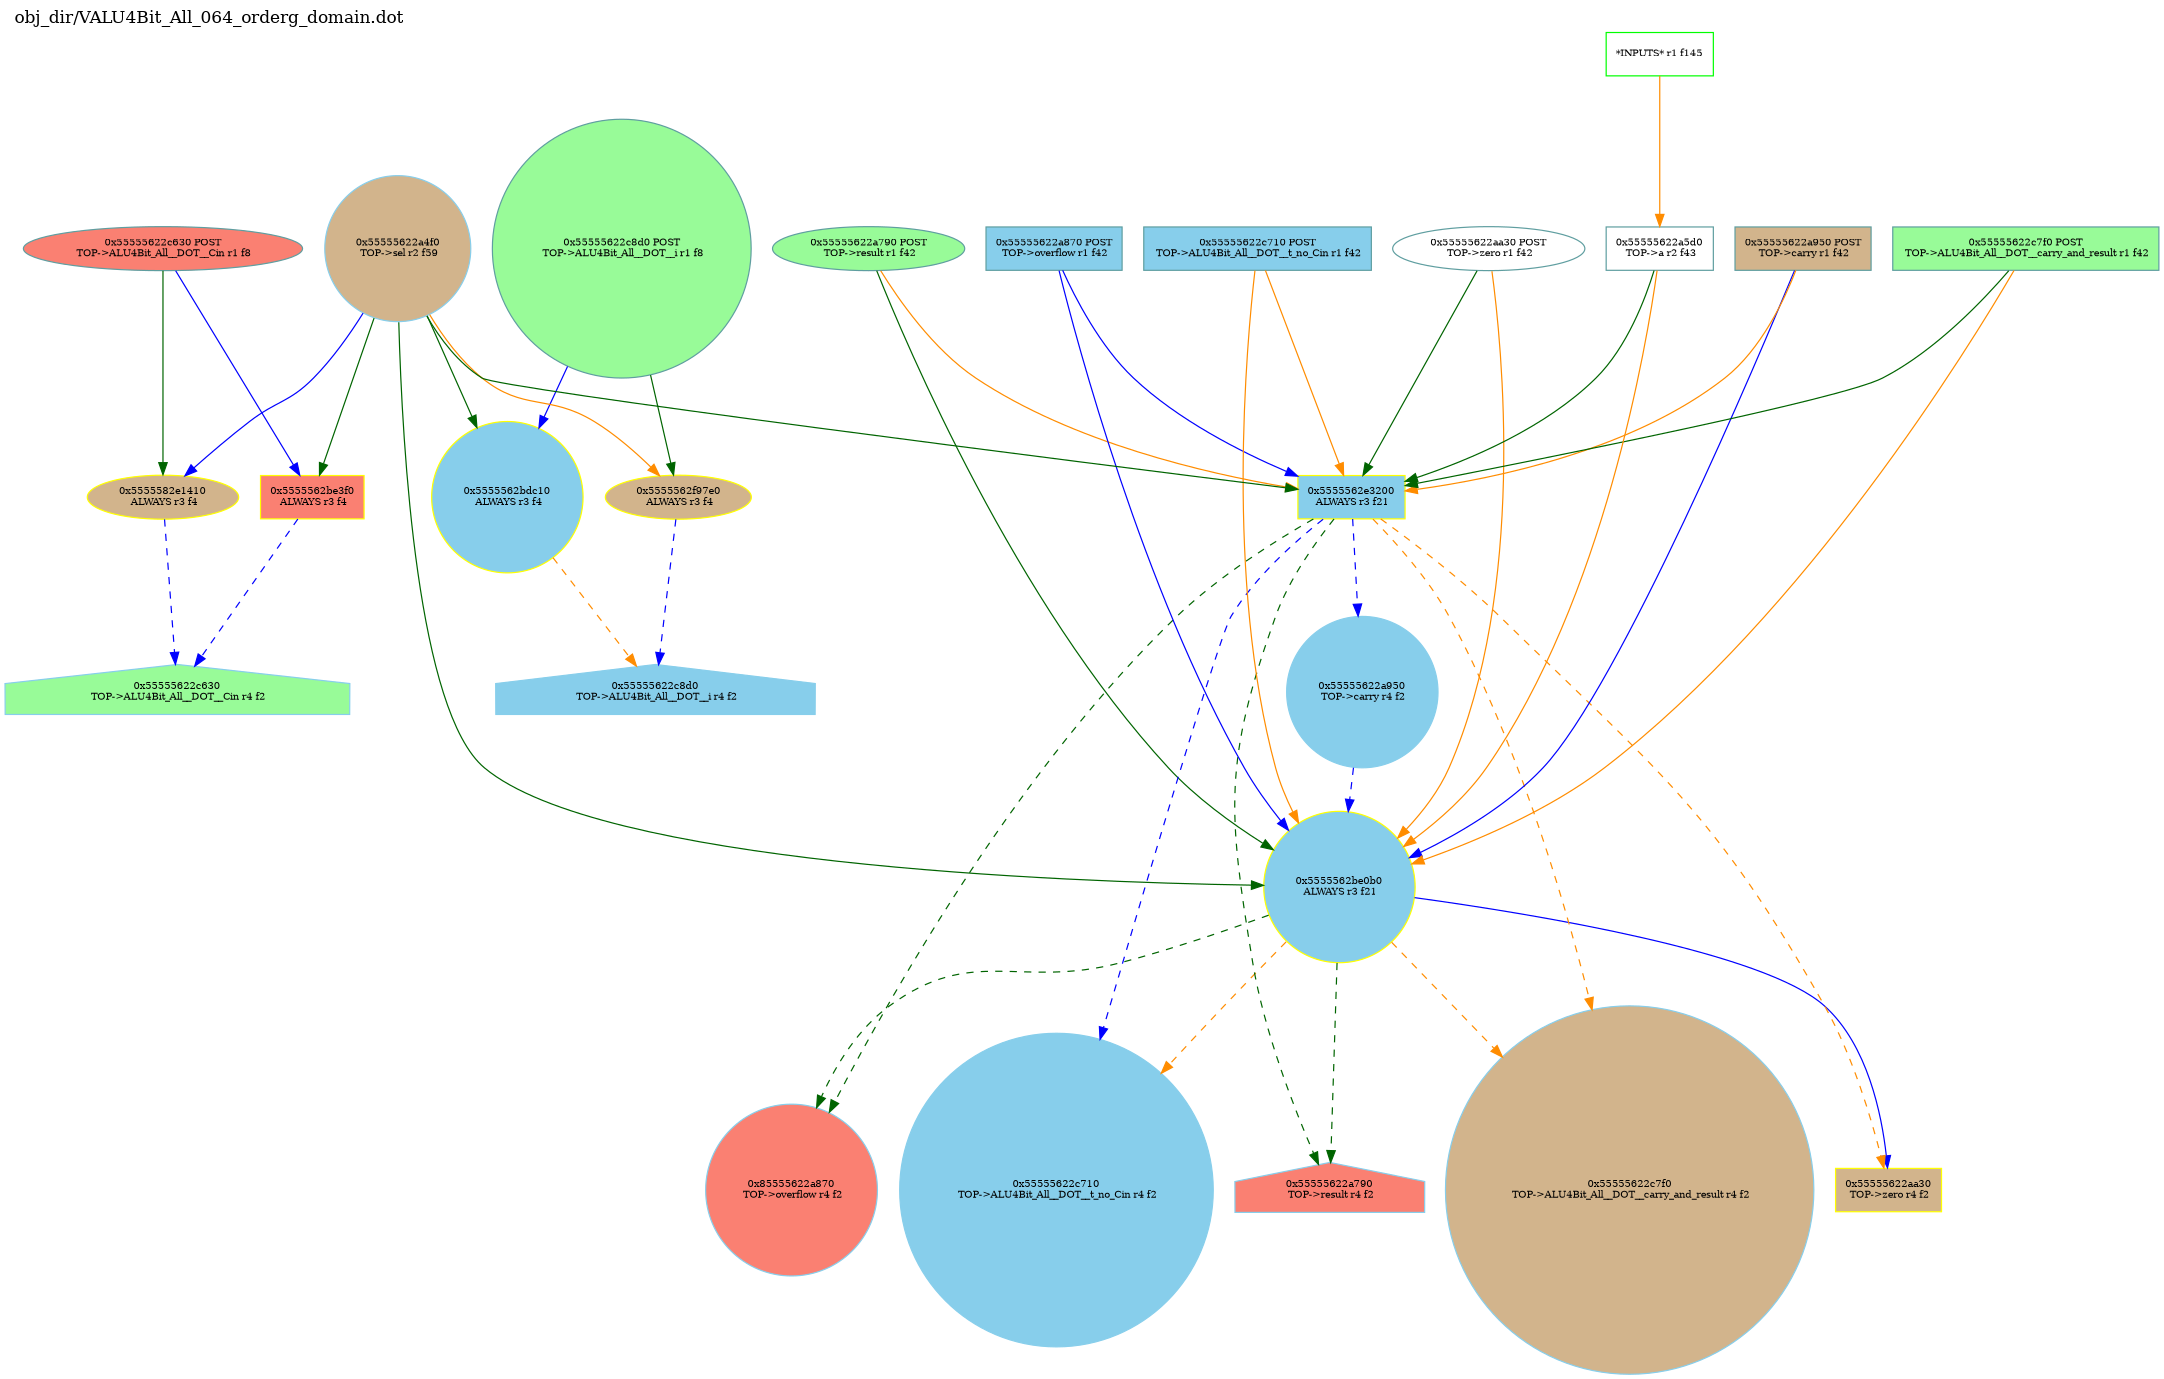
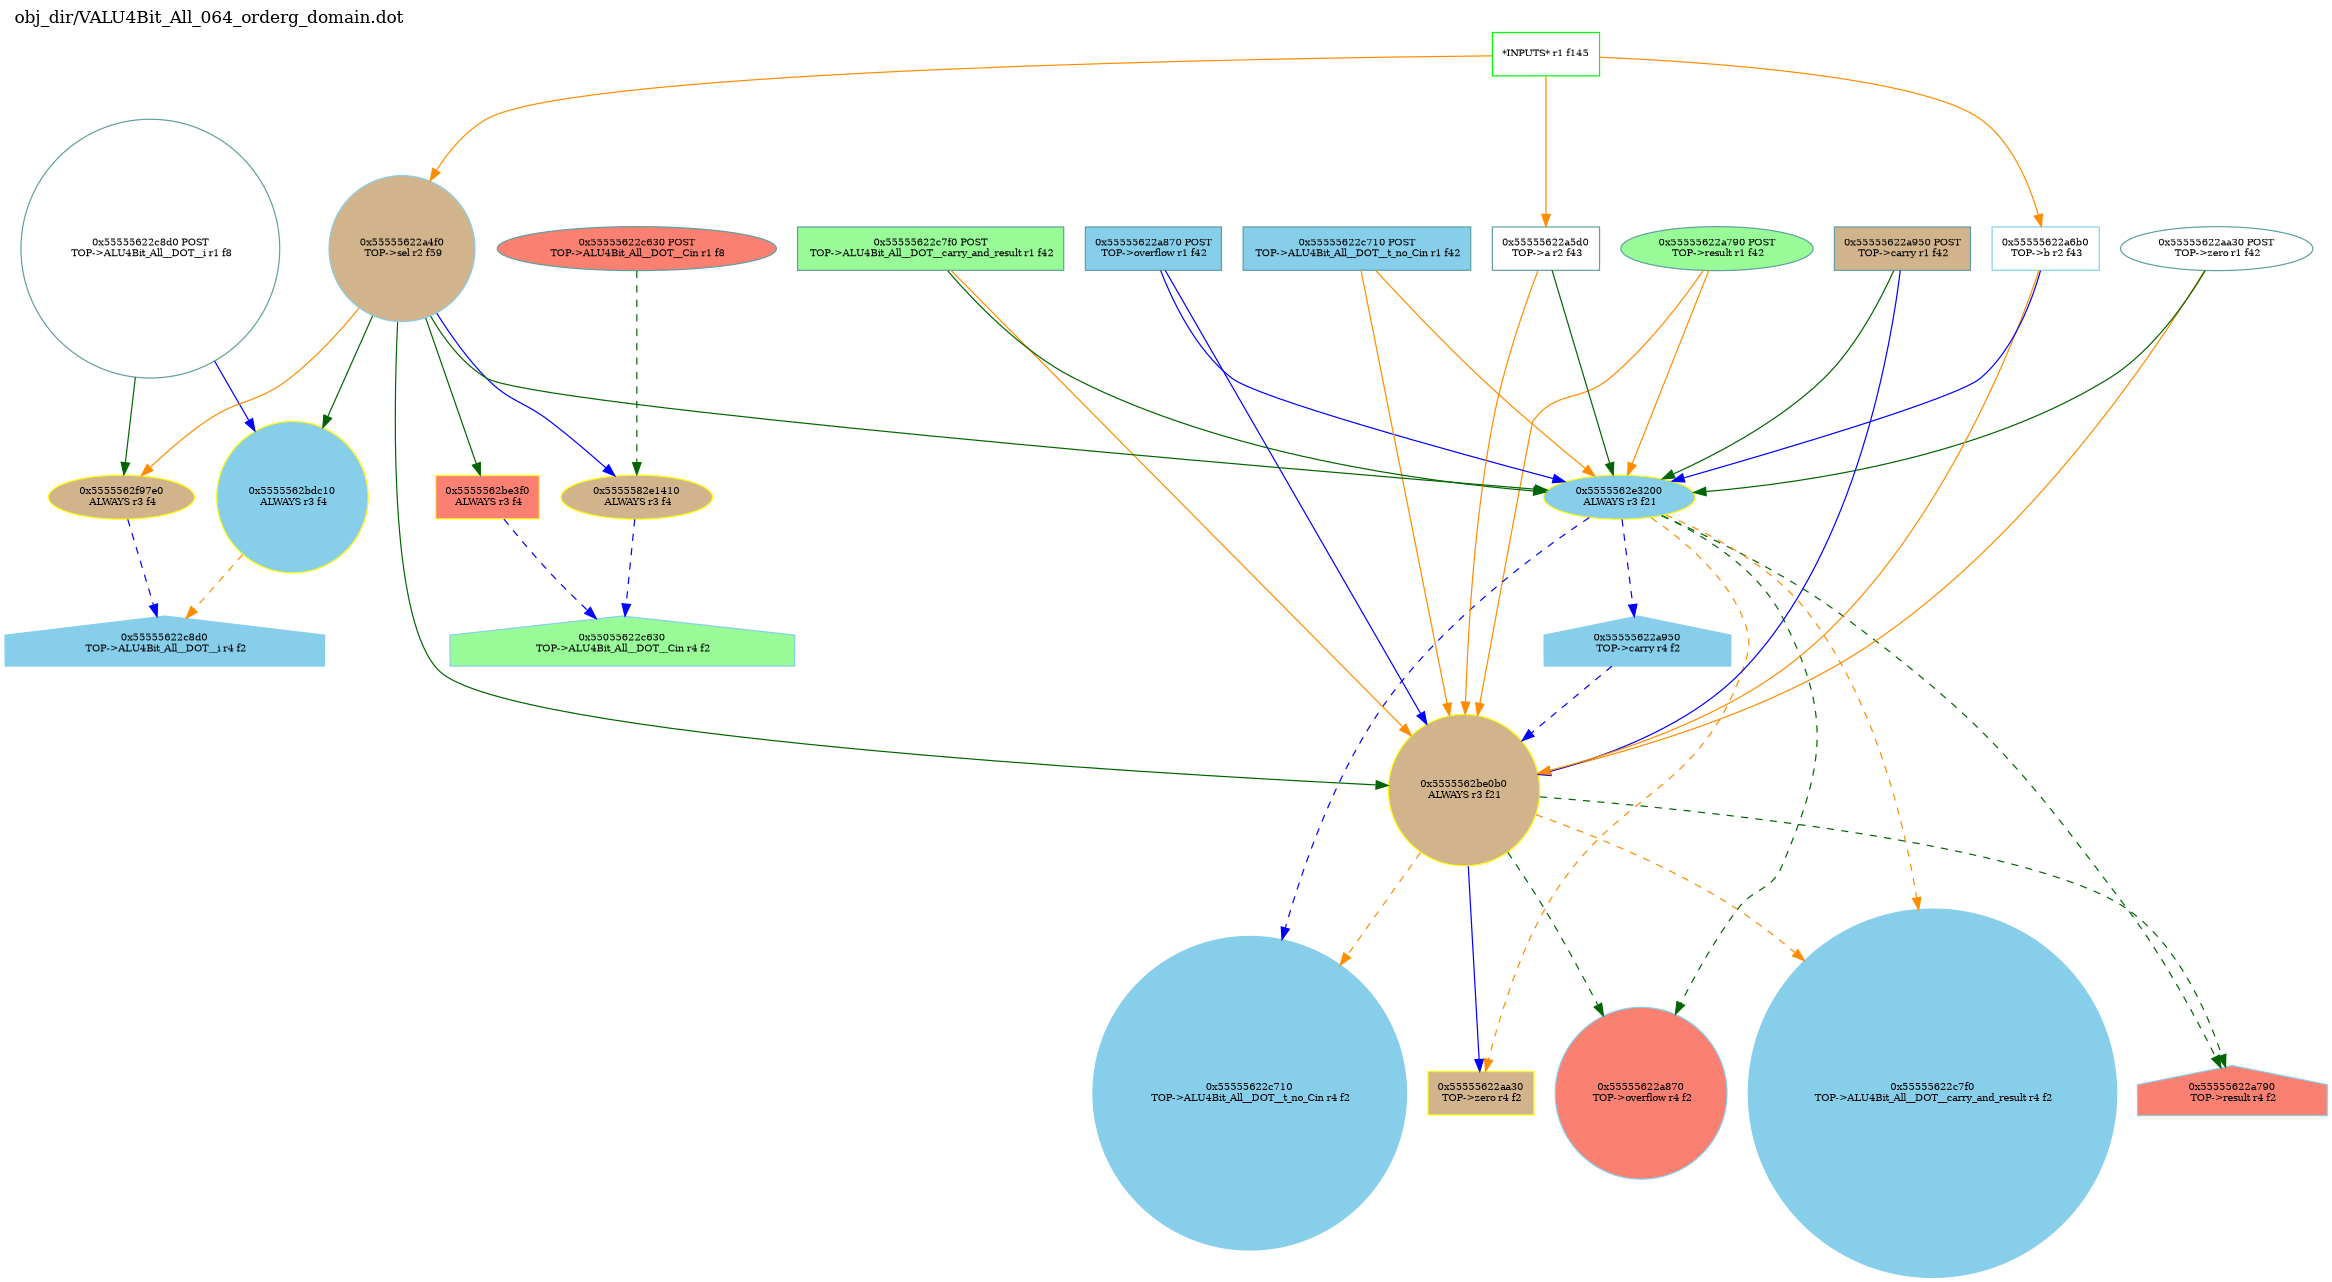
none -> (951, 69)
(622, 249) -> (150, 249)
none -> (2046, 249)
(163, 367) -> (637, 367)
(235, 368) -> none
(1639, 429) -> (1805, 395)
(1351, 497) -> (1619, 497)
(1033, 583) -> (1527, 448)
(177, 692) -> (622, 644)
(1362, 692) -> (1638, 644)
(1339, 887) -> (1464, 790)
(792, 1190) -> (1641, 1093)
(1630, 1190) -> (1933, 1093)
